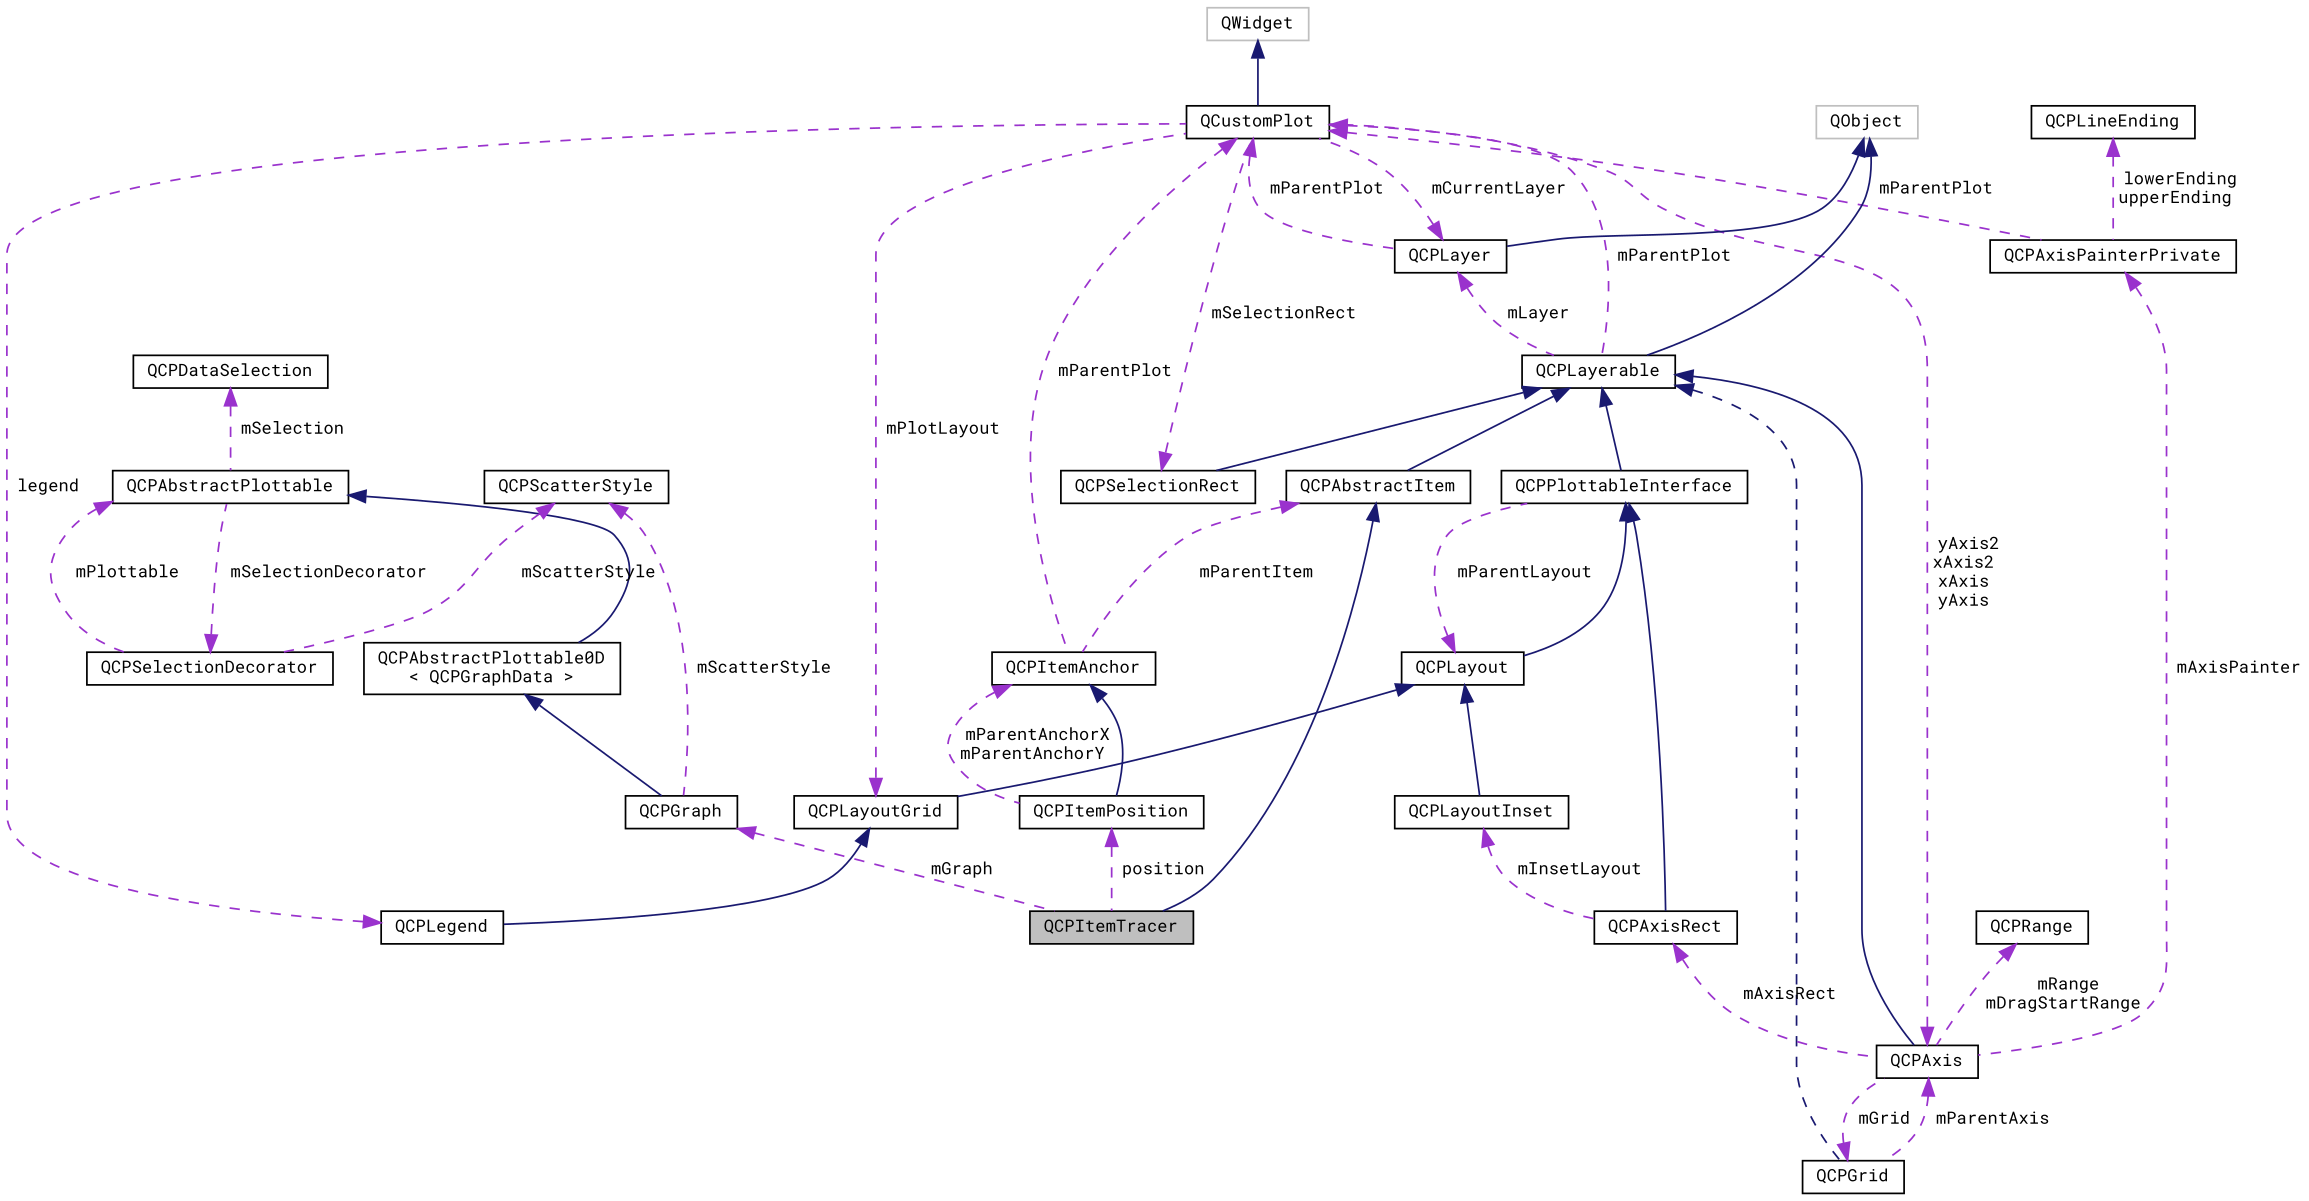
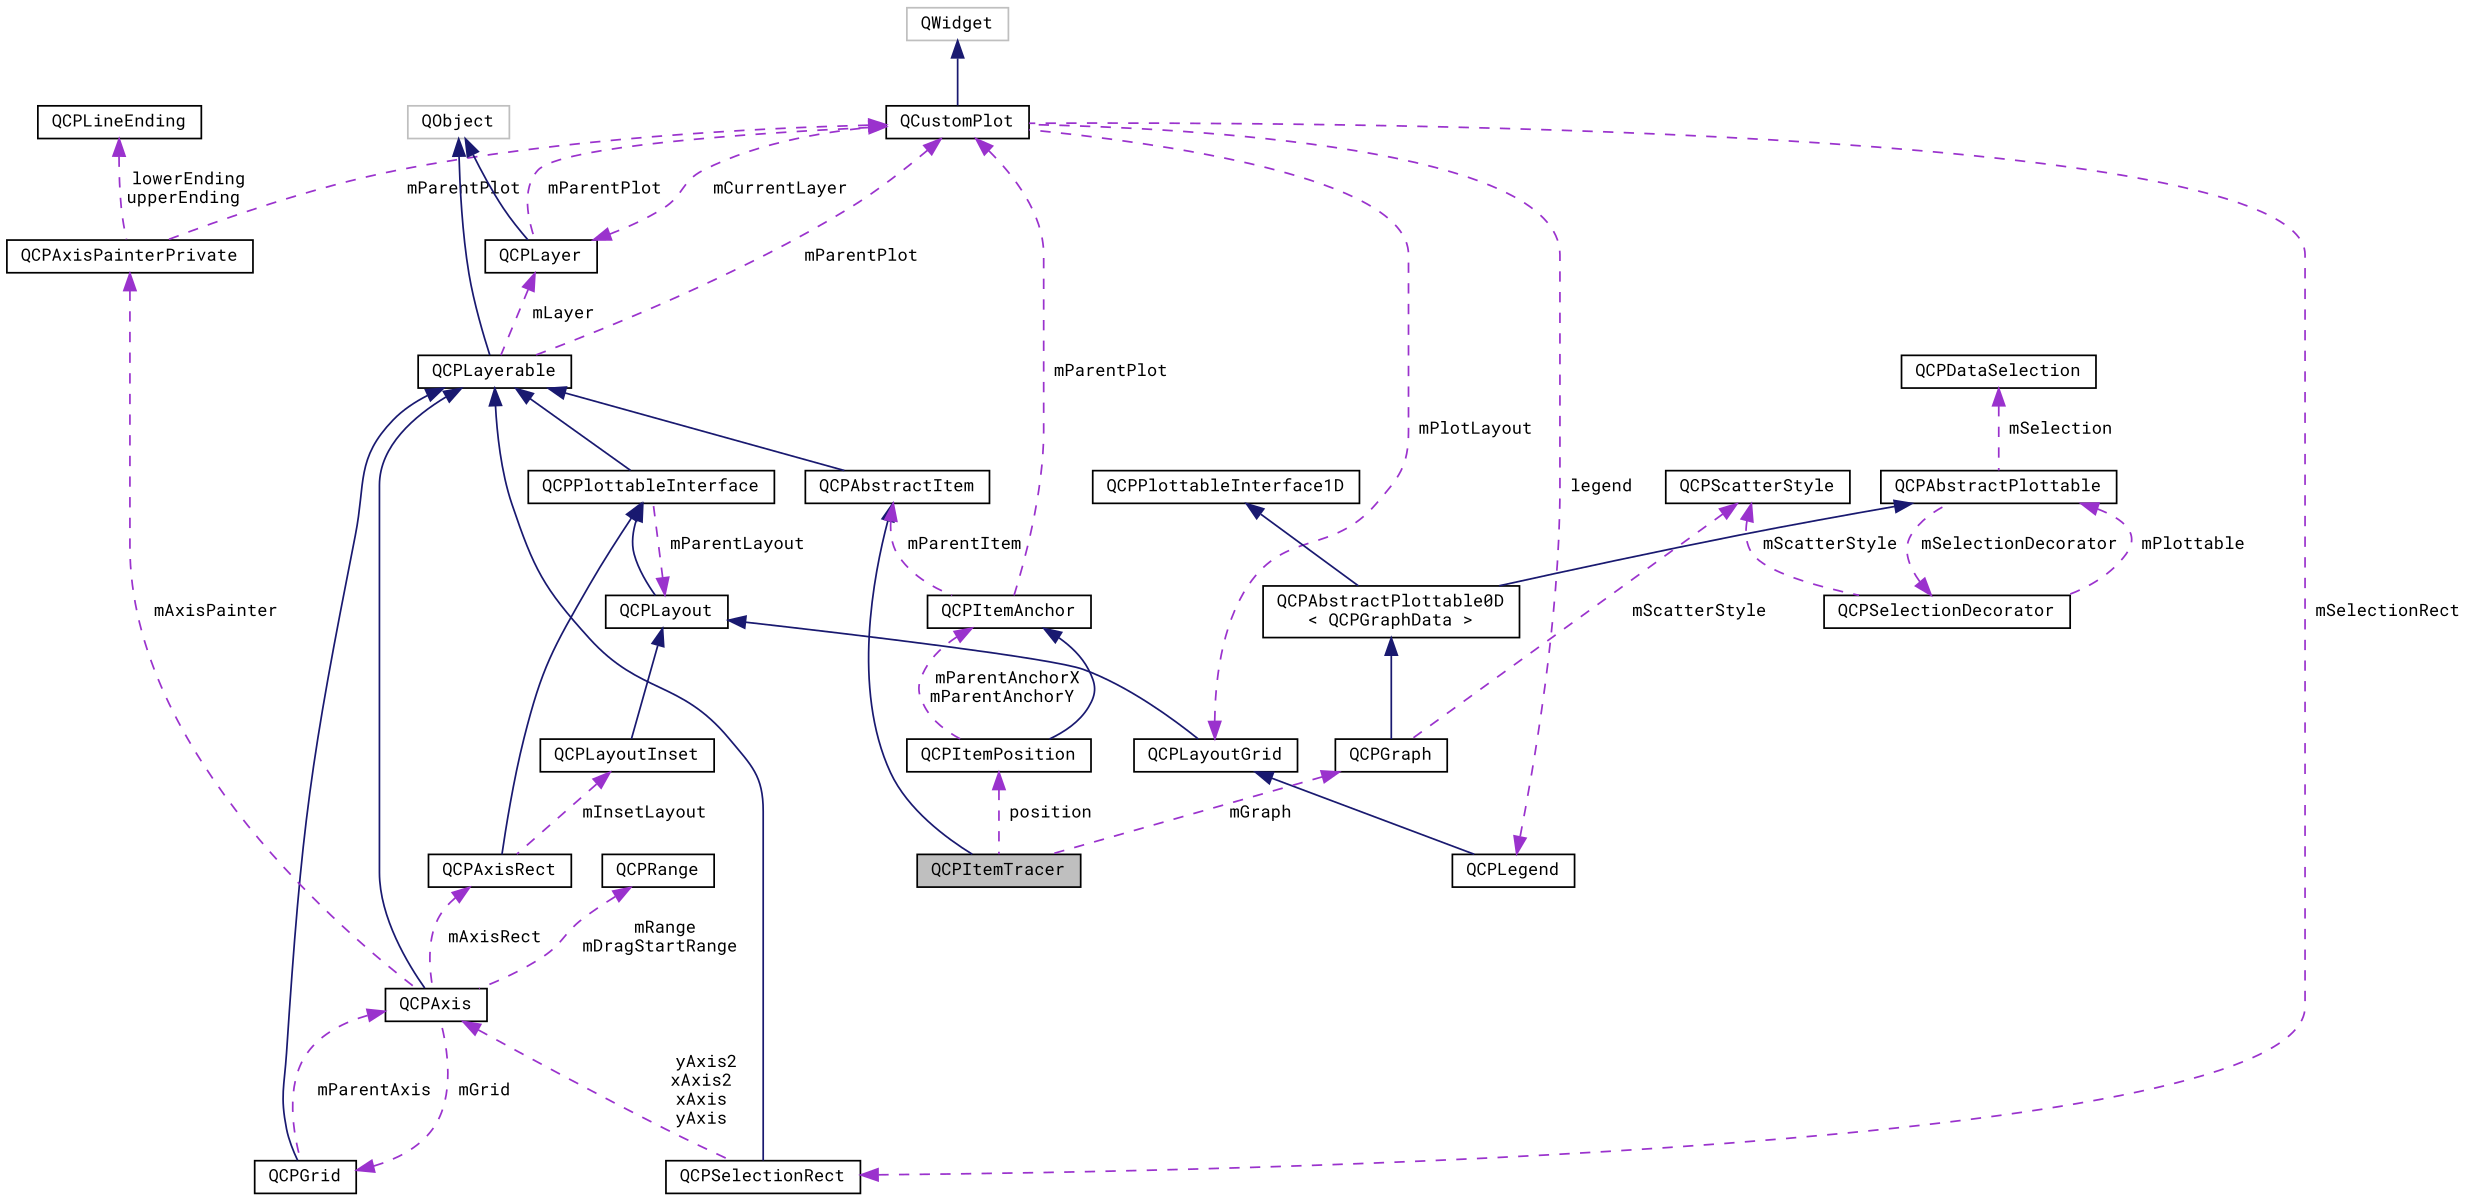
(1925, 355) -> (604, 1097)
none -> (1226, 487)
(1797, 753) -> (314, 764)
